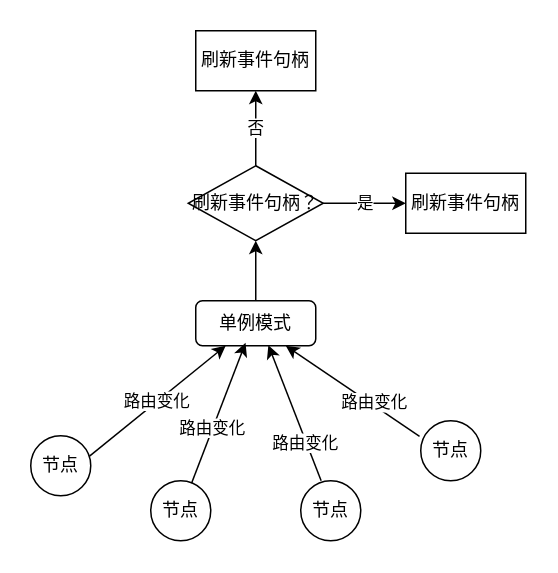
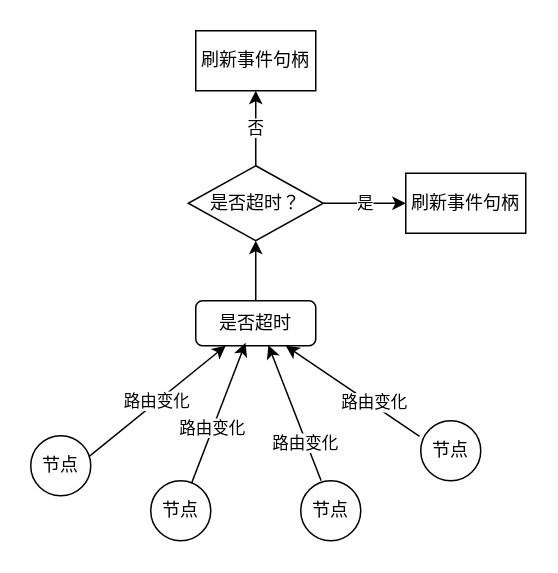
(256, 203) -> (256, 203)
(256, 323) -> (256, 323)
